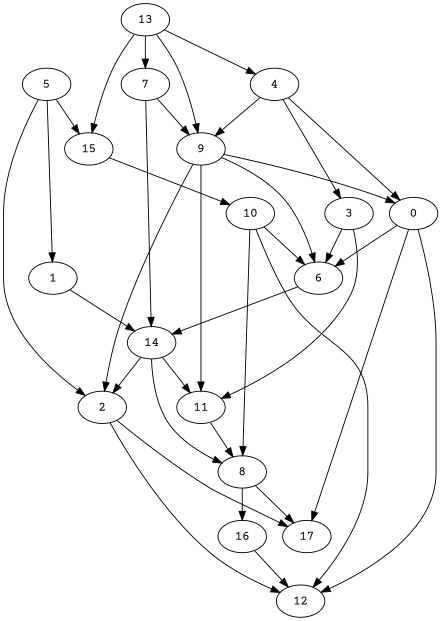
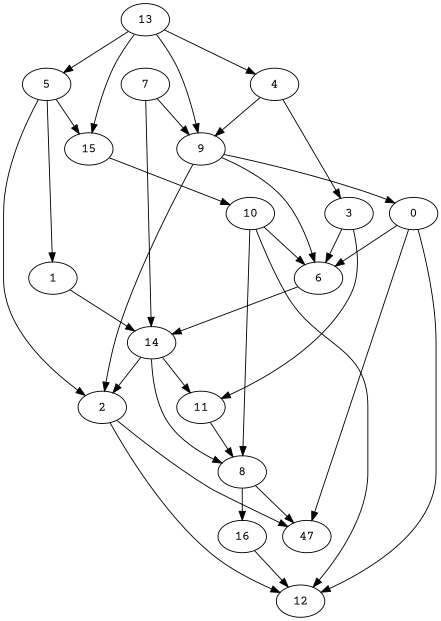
(145, 48) -> (100, 50)
(341, 146) -> none
(201, 273) -> none
(307, 537) -> (307, 537)
